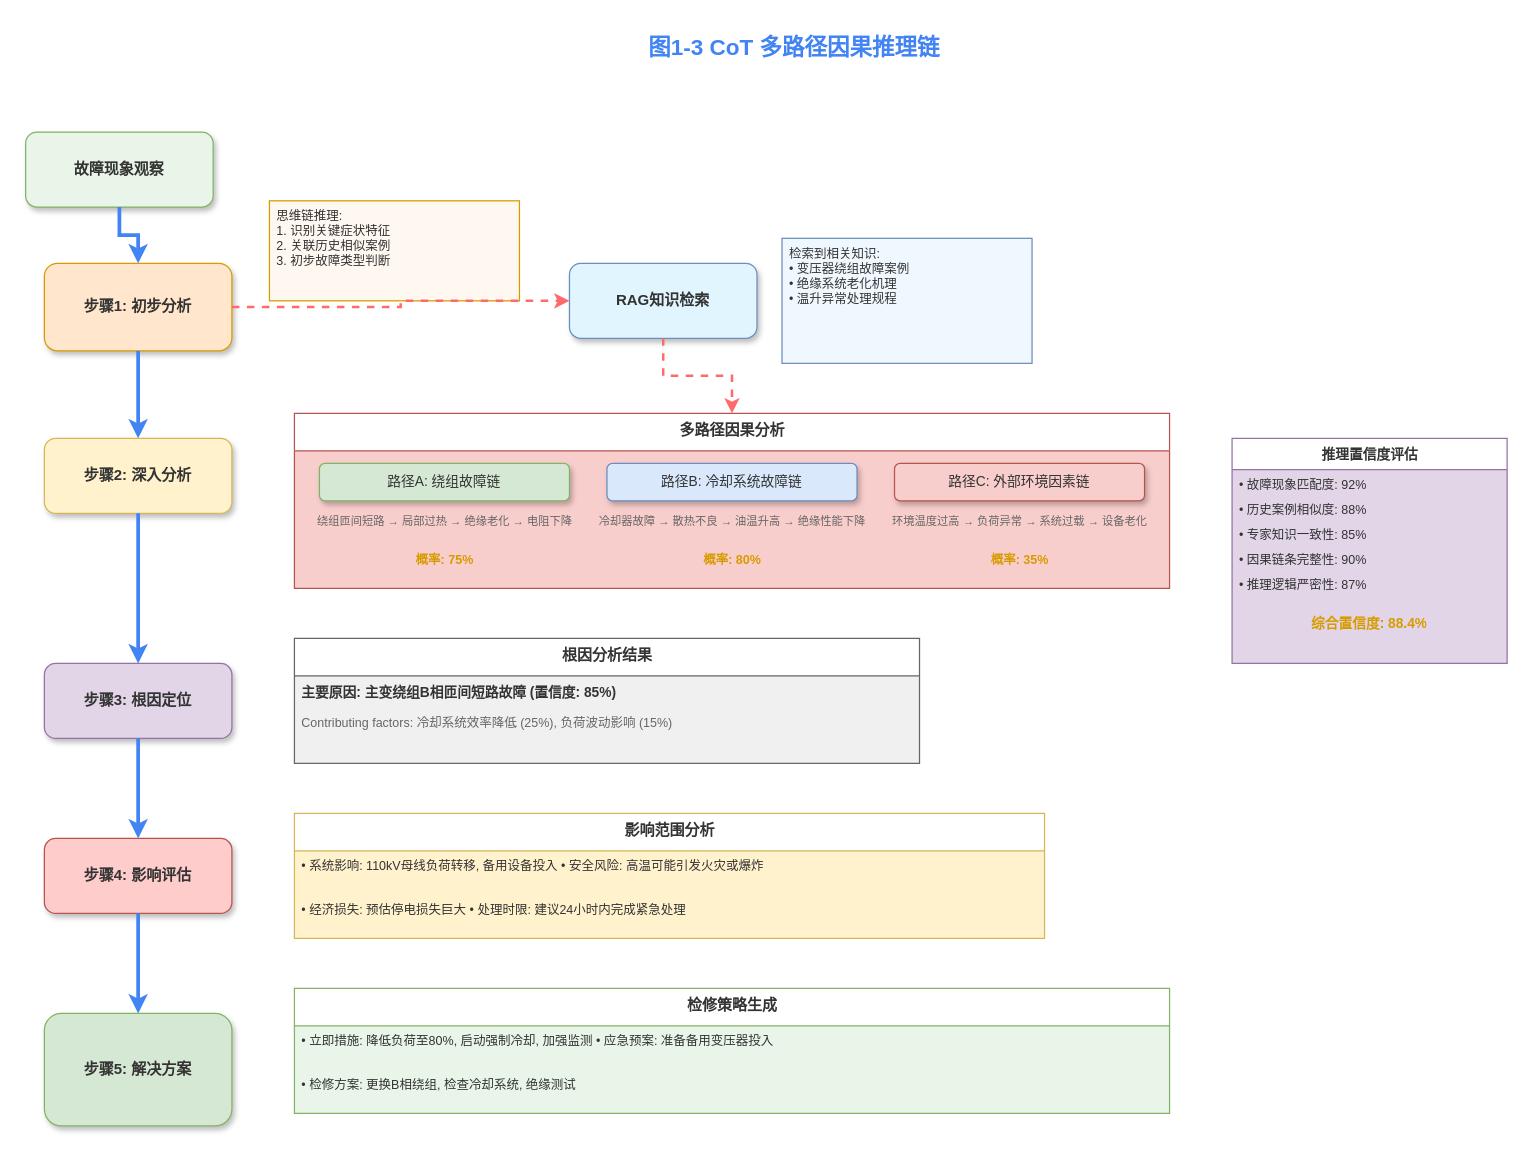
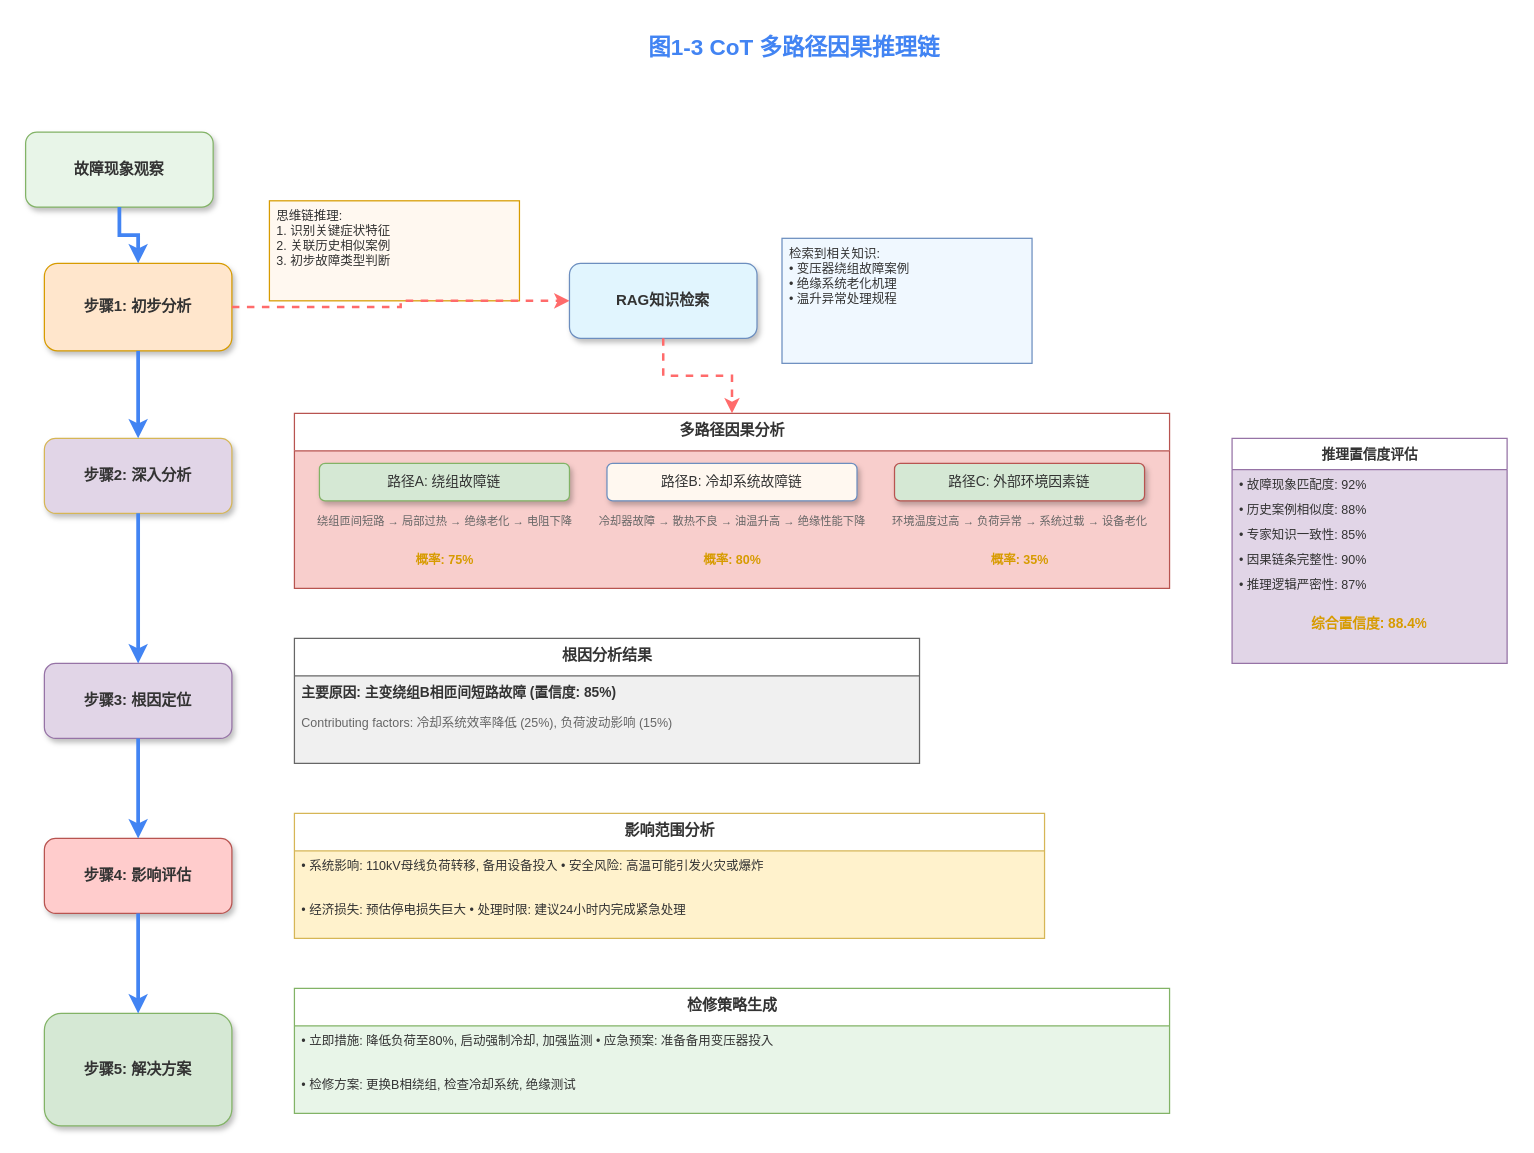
(138, 476) -> (138, 476)
(732, 482) -> (732, 482)
(1019, 482) -> (1019, 482)
